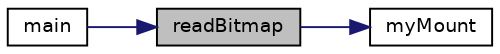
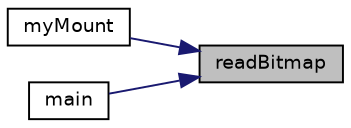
(325, 27) -> (155, 43)
